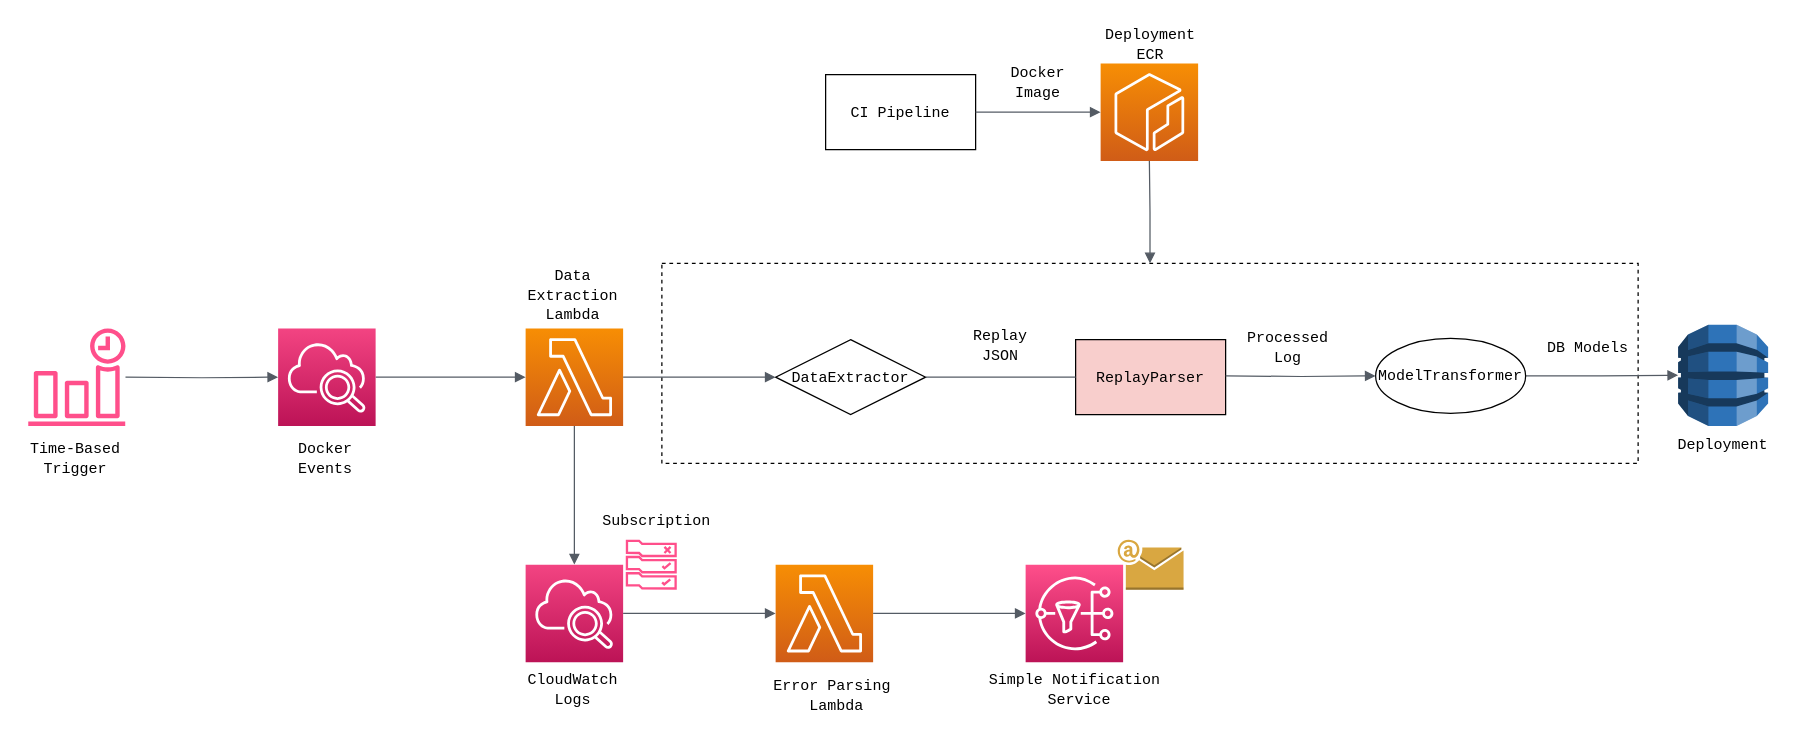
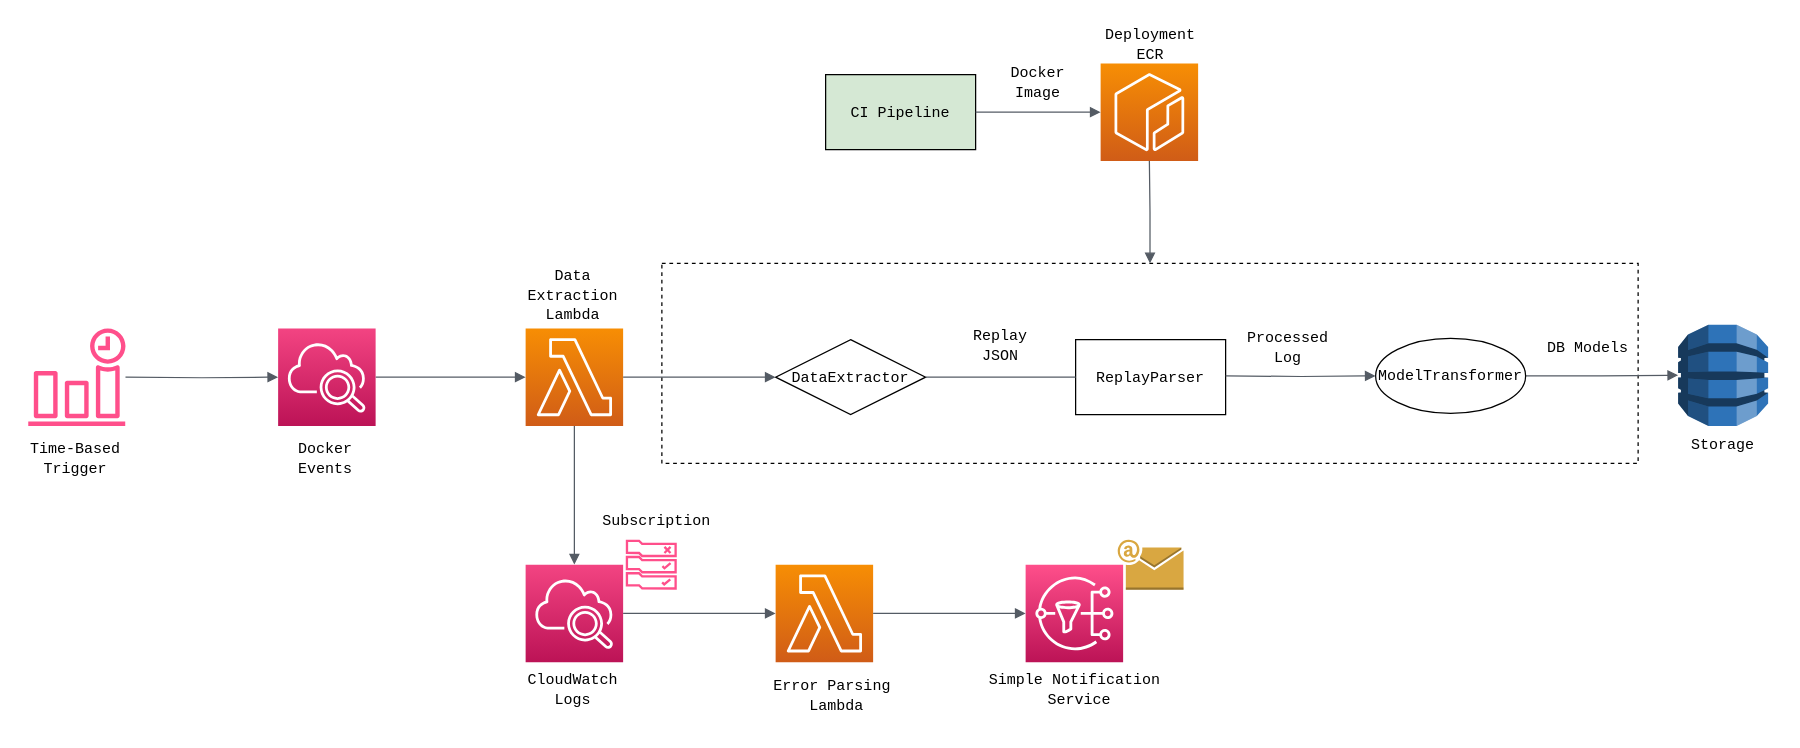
(901, 112) -> (901, 112)
(1151, 377) -> (1151, 377)
(1723, 444) -> (1723, 444)
